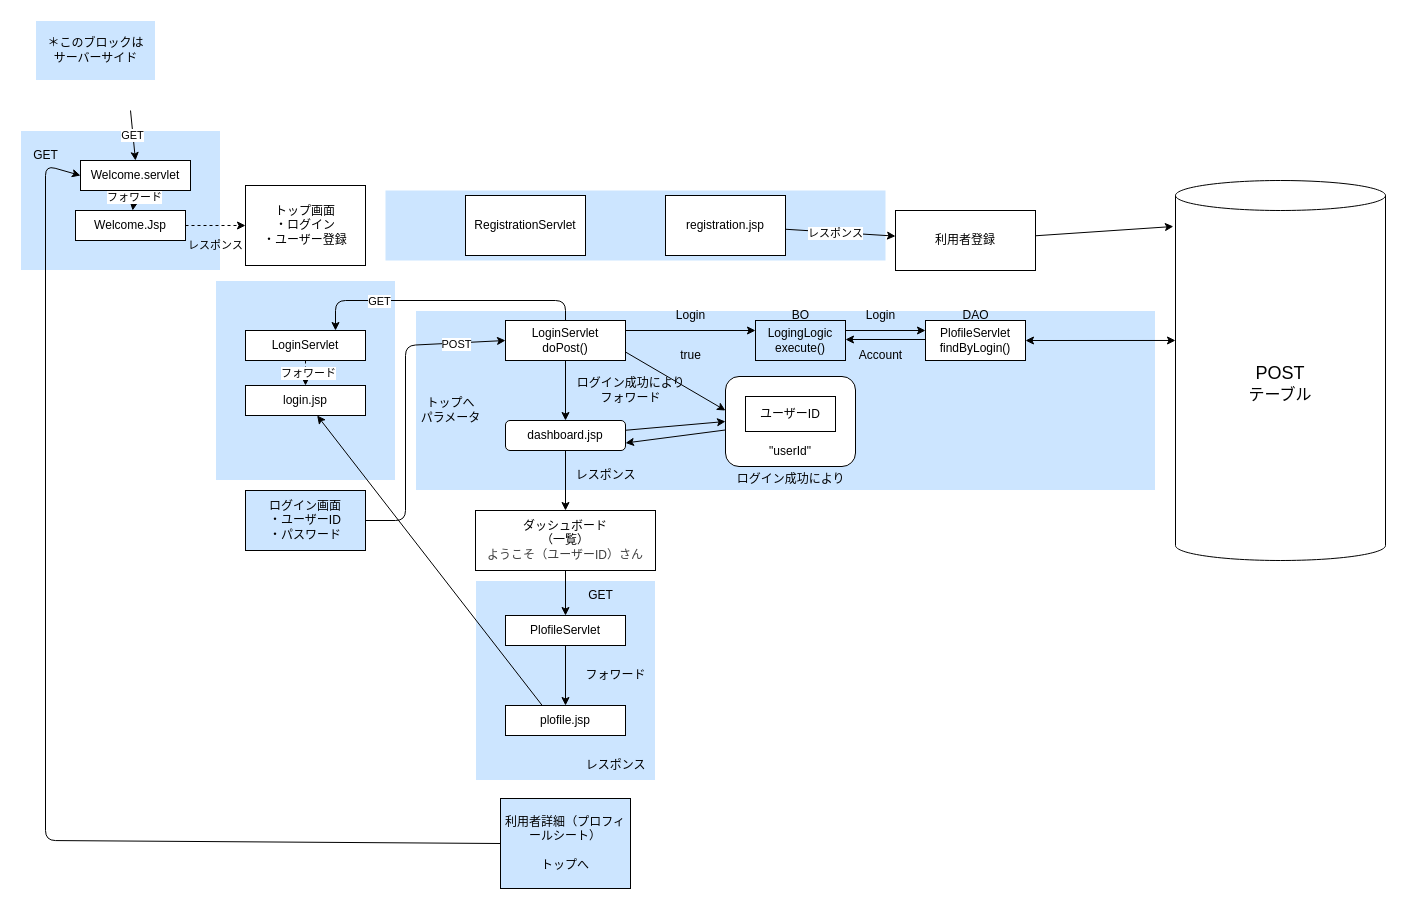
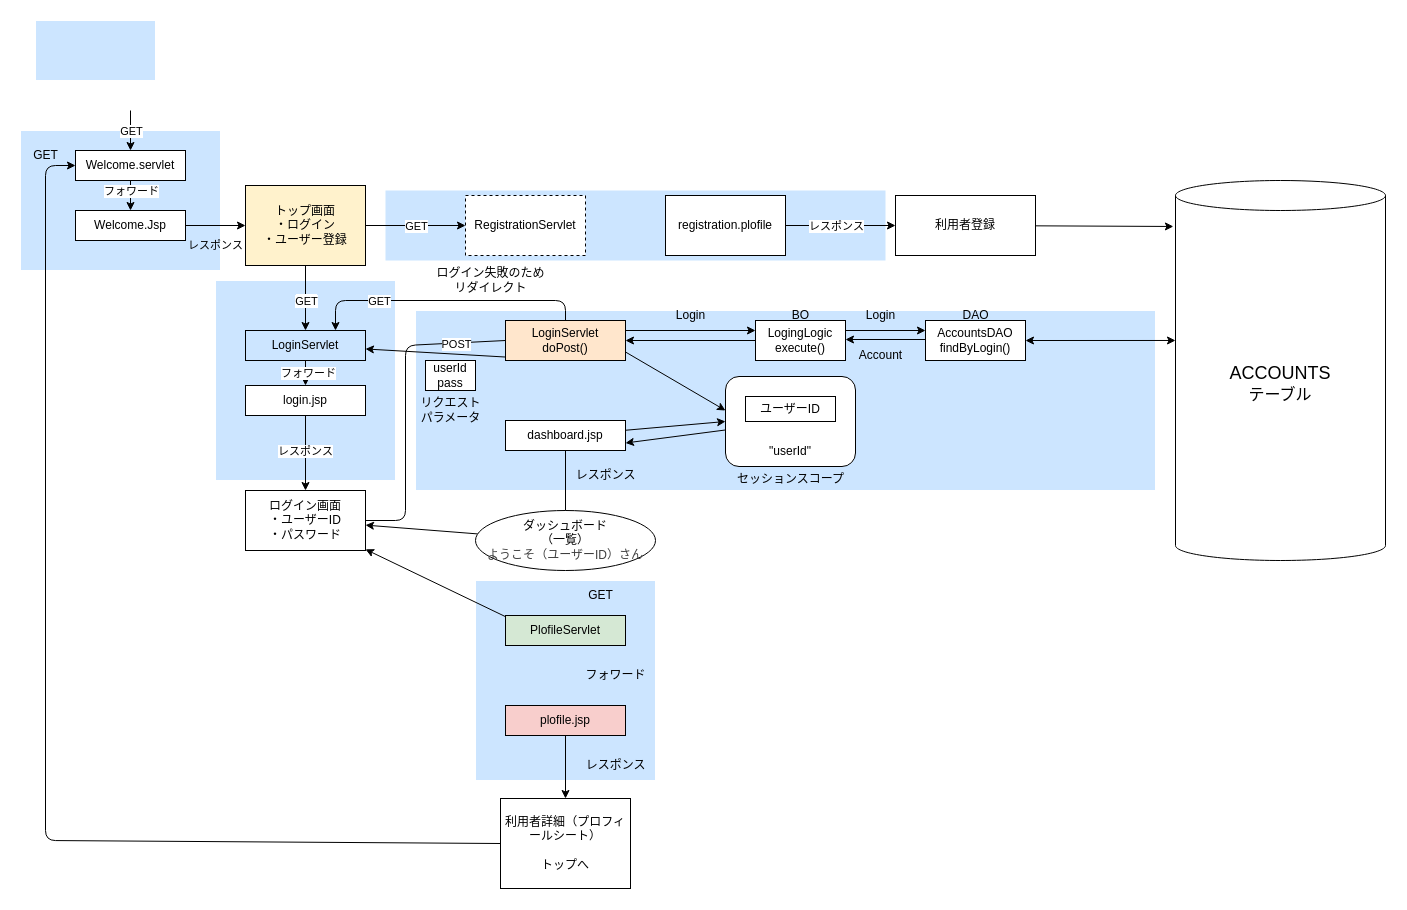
(96, 51) -> none
(136, 176) -> (131, 166)
(212, 226) -> (212, 226)
(306, 226) -> (306, 226)
none -> (412, 226)
(526, 226) -> (526, 226)
(726, 226) -> (726, 226)
(966, 241) -> (966, 226)
none -> (491, 281)
none -> (306, 295)
(497, 341) -> (499, 341)
(566, 341) -> (566, 341)
none -> (694, 341)
(801, 341) -> (801, 341)
(976, 341) -> (976, 341)
(306, 346) -> (306, 346)
(691, 356) -> none
(306, 365) -> (306, 365)
none -> (451, 376)
(1281, 384) -> (1281, 384)
(566, 387) -> (439, 353)
(631, 391) -> none
(451, 411) -> (451, 411)
(791, 414) -> (791, 409)
(566, 436) -> (566, 436)
none -> (306, 450)
(791, 480) -> (791, 480)
(566, 502) -> (566, 504)
(306, 521) -> (306, 521)
(566, 541) -> (566, 541)
(432, 564) -> (566, 764)
(566, 590) -> (425, 530)
(566, 631) -> (566, 631)
(566, 672) -> (411, 571)
(566, 721) -> (566, 721)
(566, 844) -> (566, 844)
